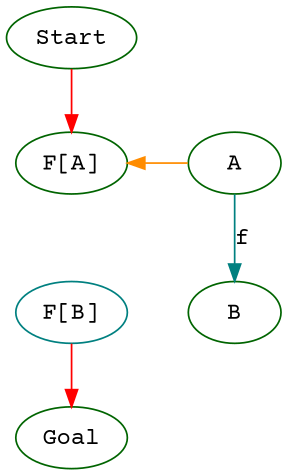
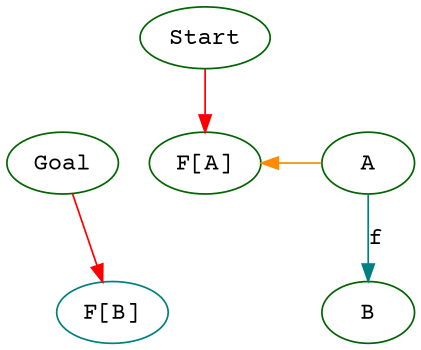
(72, 367) -> (85, 229)
